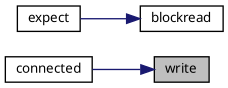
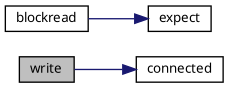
(103, 19) -> (111, 19)
(116, 69) -> (98, 69)
